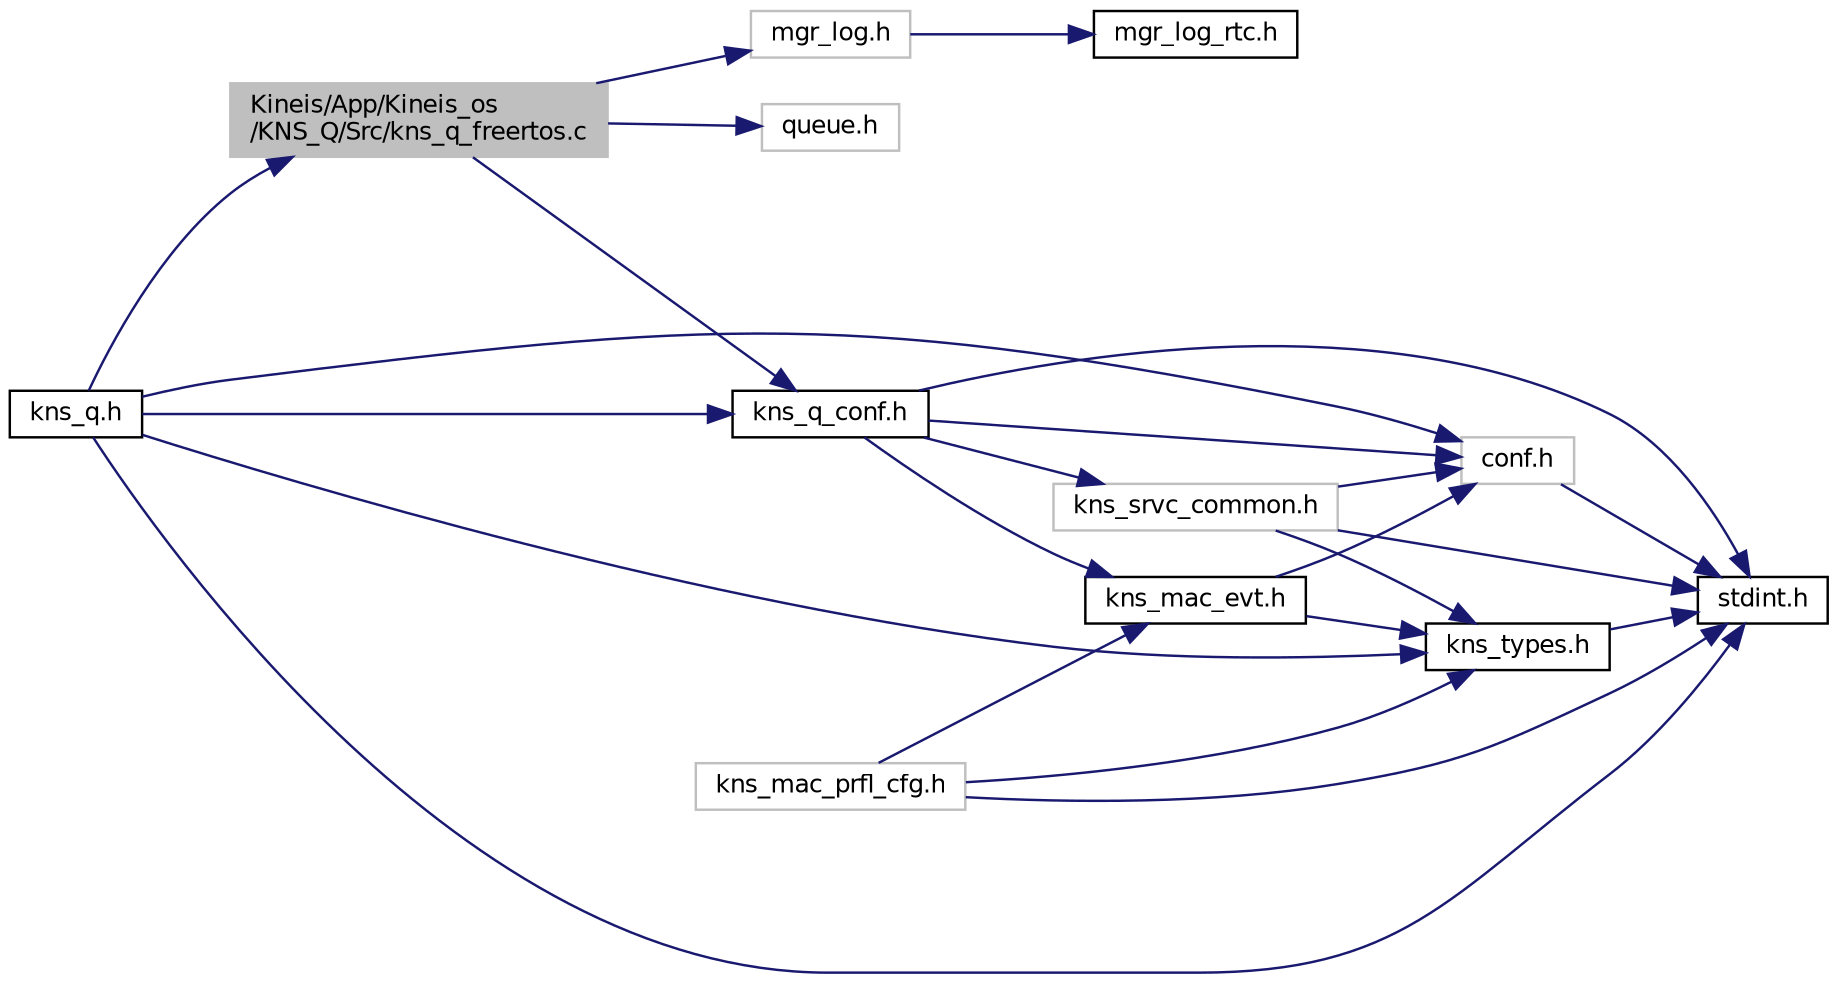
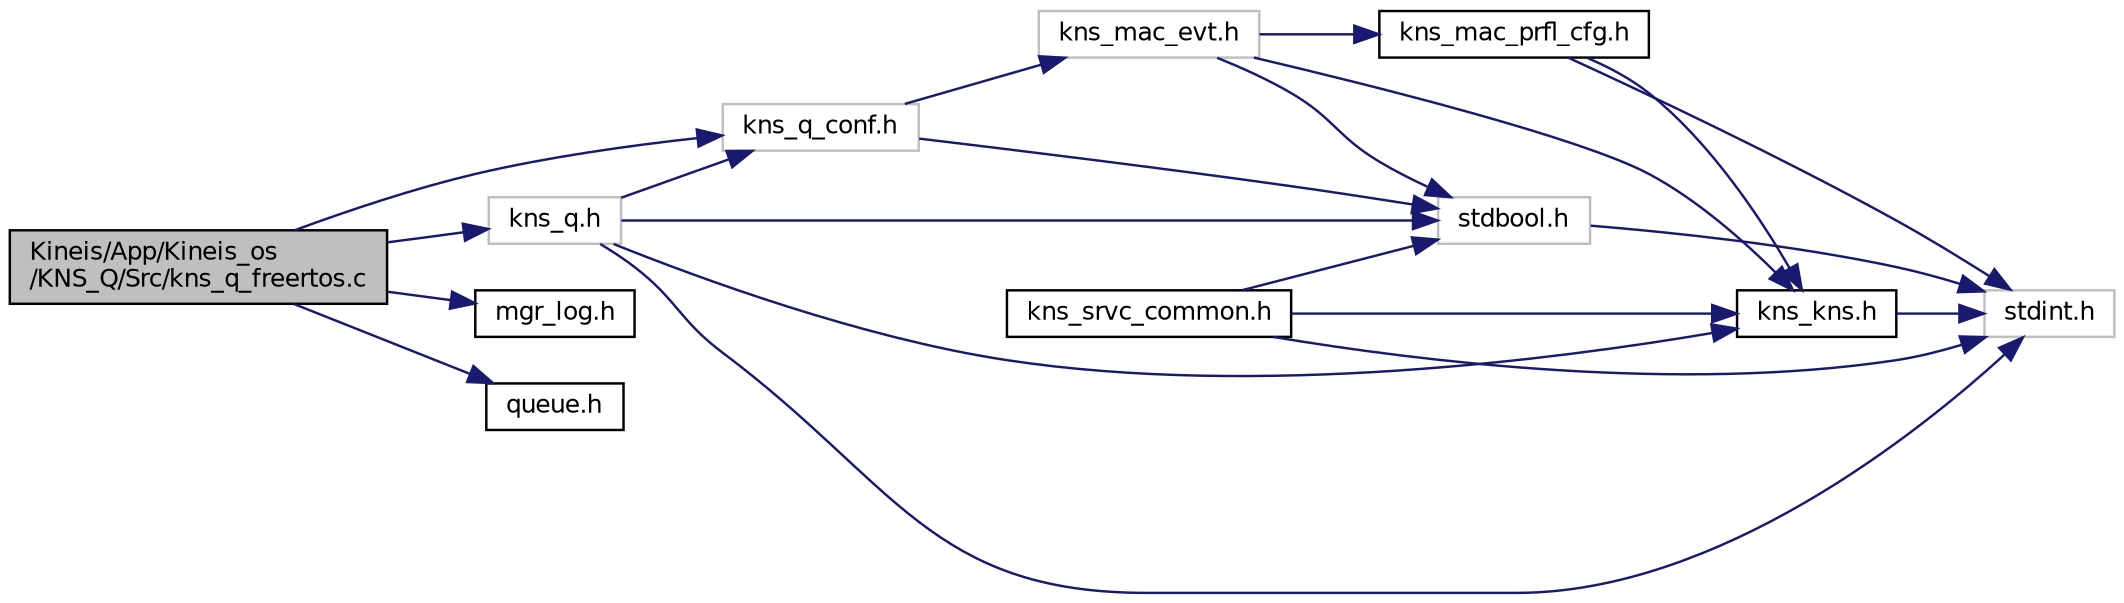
(831, 34) -> (555, 314)
(1196, 34) -> none
(419, 120) -> (198, 267)
(831, 127) -> (555, 407)
(163, 265) -> (426, 237)
(1364, 351) -> none
(76, 414) -> (555, 221)
(831, 414) -> (821, 127)
(1001, 458) -> none
(1518, 461) -> (1514, 221)
(1196, 507) -> (1149, 314)
(1196, 600) -> (1149, 34)
(1763, 600) -> (2049, 314)
(1518, 647) -> (1817, 314)
(1002, 699) -> (1307, 34)
(831, 786) -> (1514, 34)
